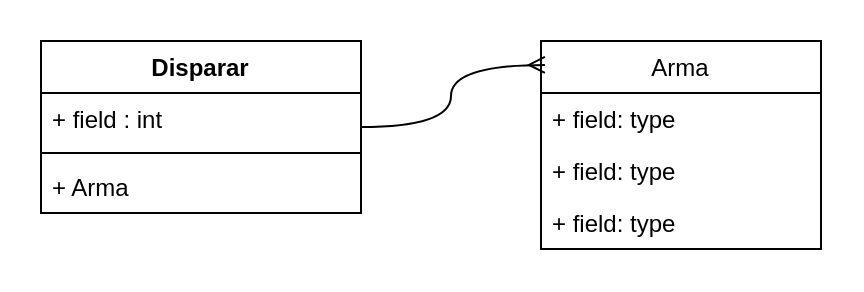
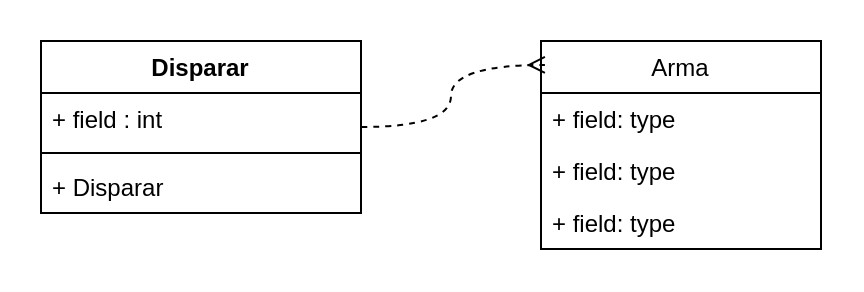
(451, 97) -> (451, 97)
(89, 188) -> (113, 188)
